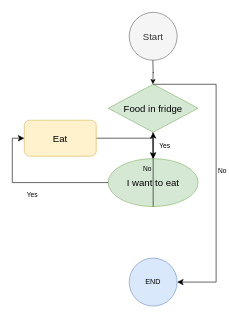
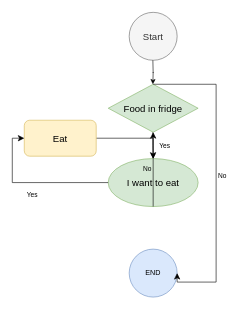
(153, 282) -> (153, 273)
